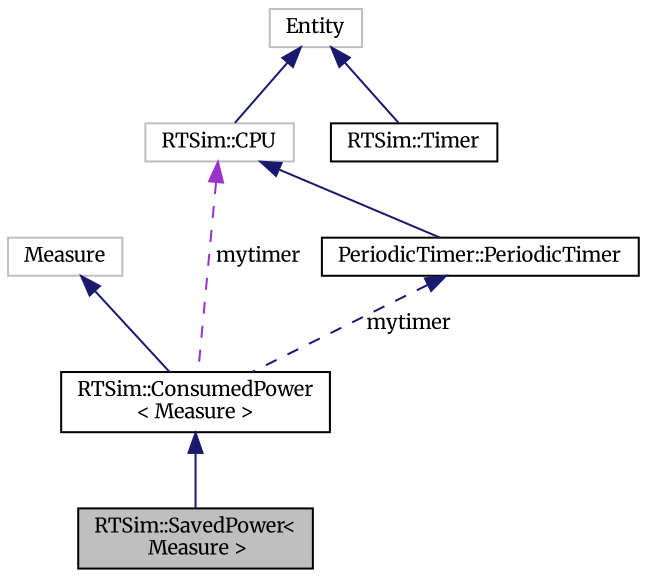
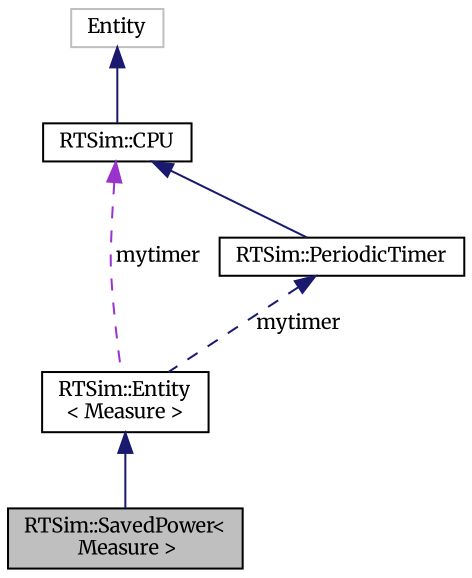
(220, 142) -> (117, 142)
(414, 142) -> none
(65, 257) -> none
(480, 257) -> (342, 257)
(196, 402) -> (125, 402)
